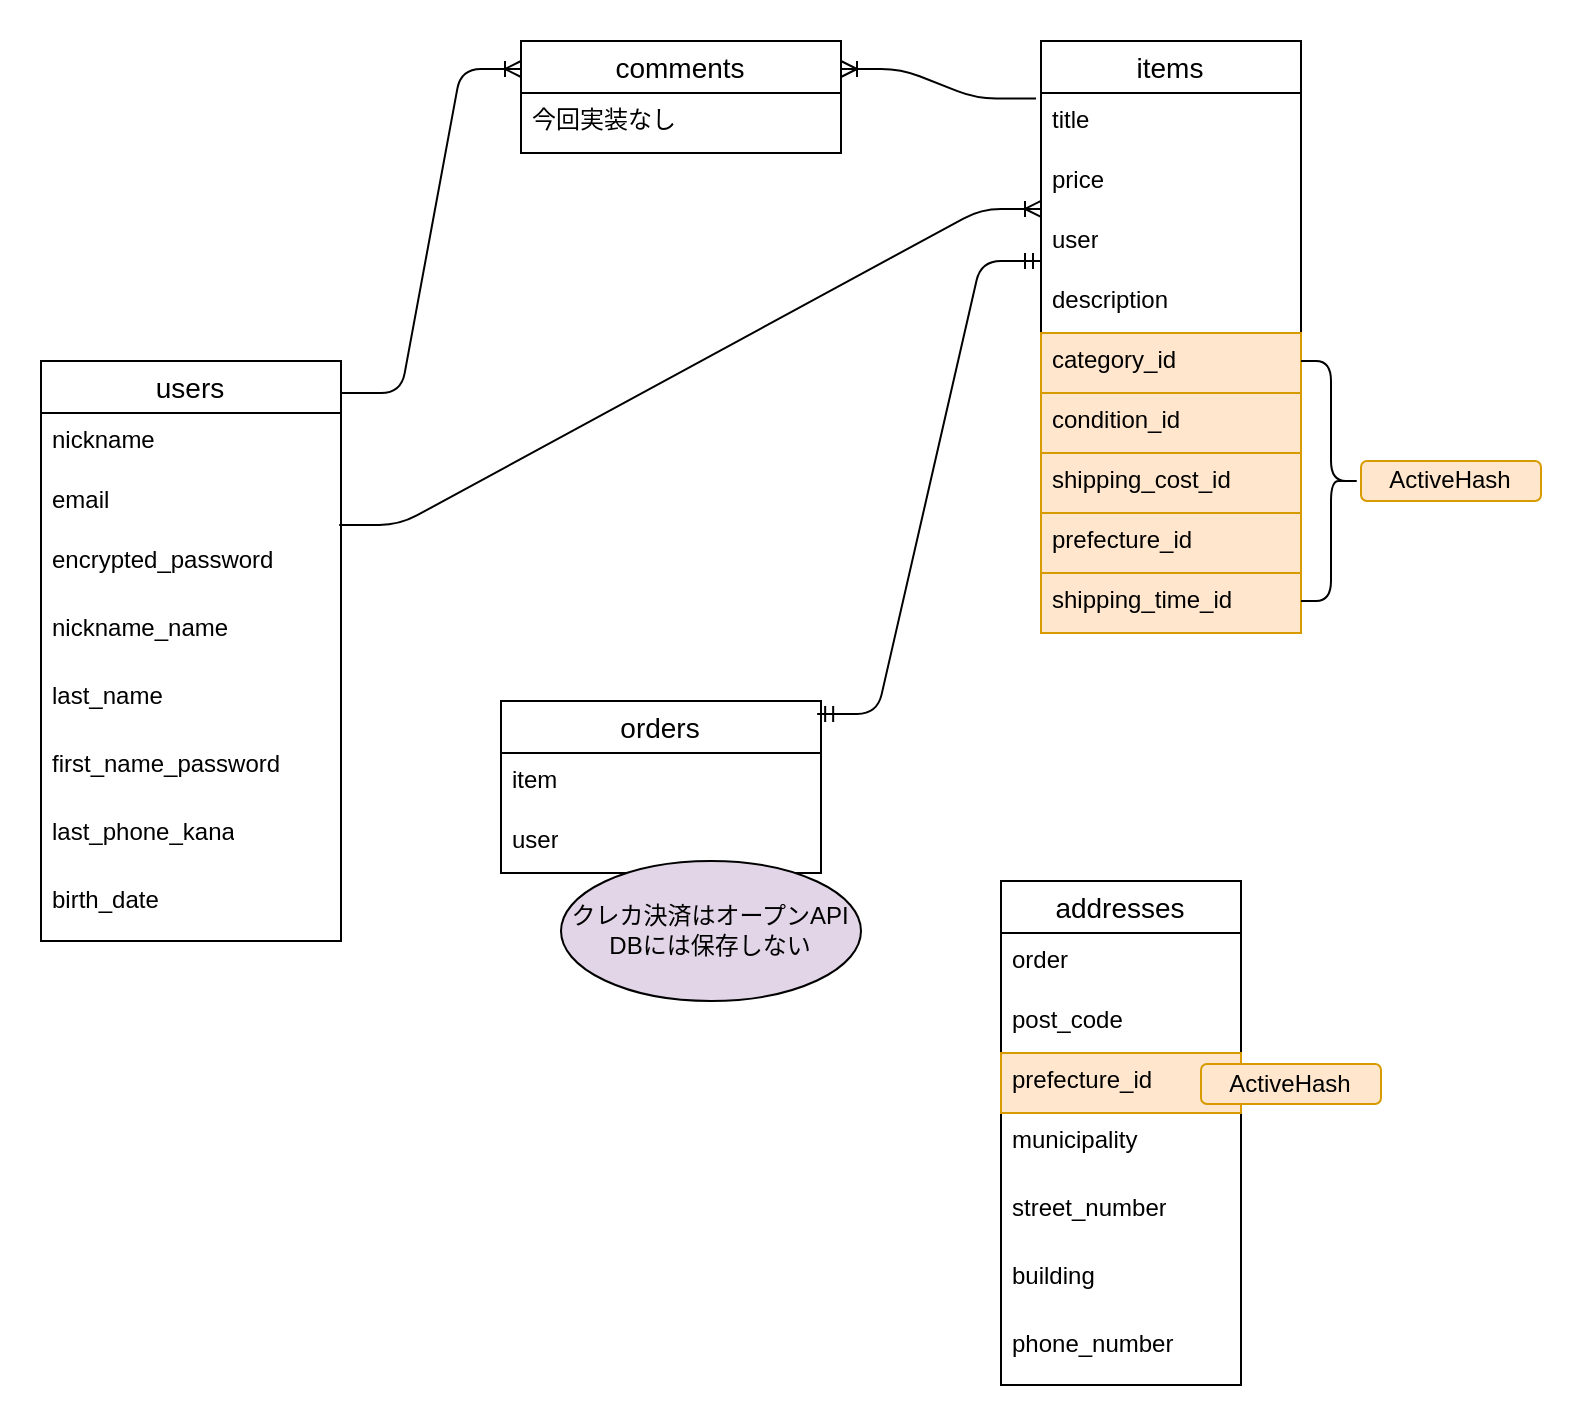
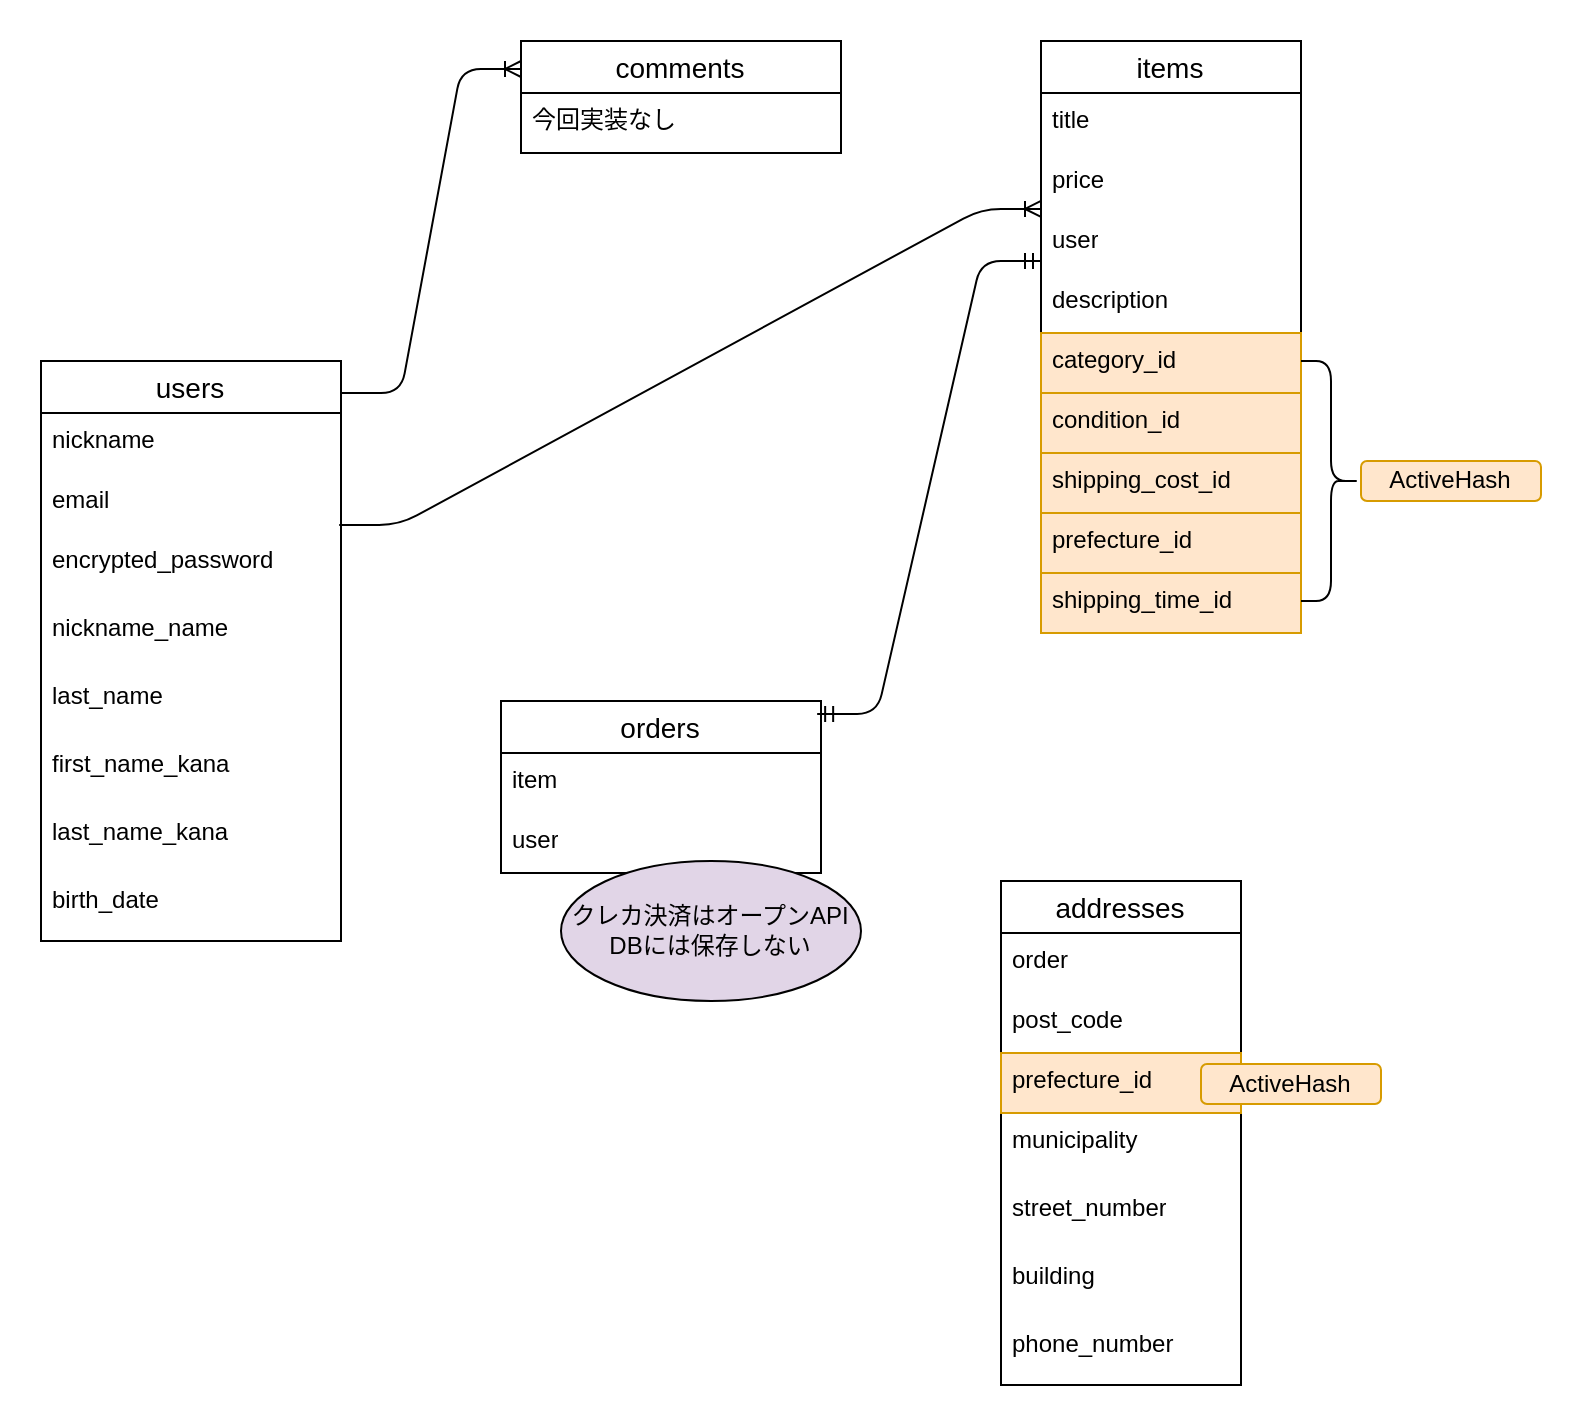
(939, 84) -> none
(178, 765) -> (151, 765)
(151, 833) -> (144, 833)
